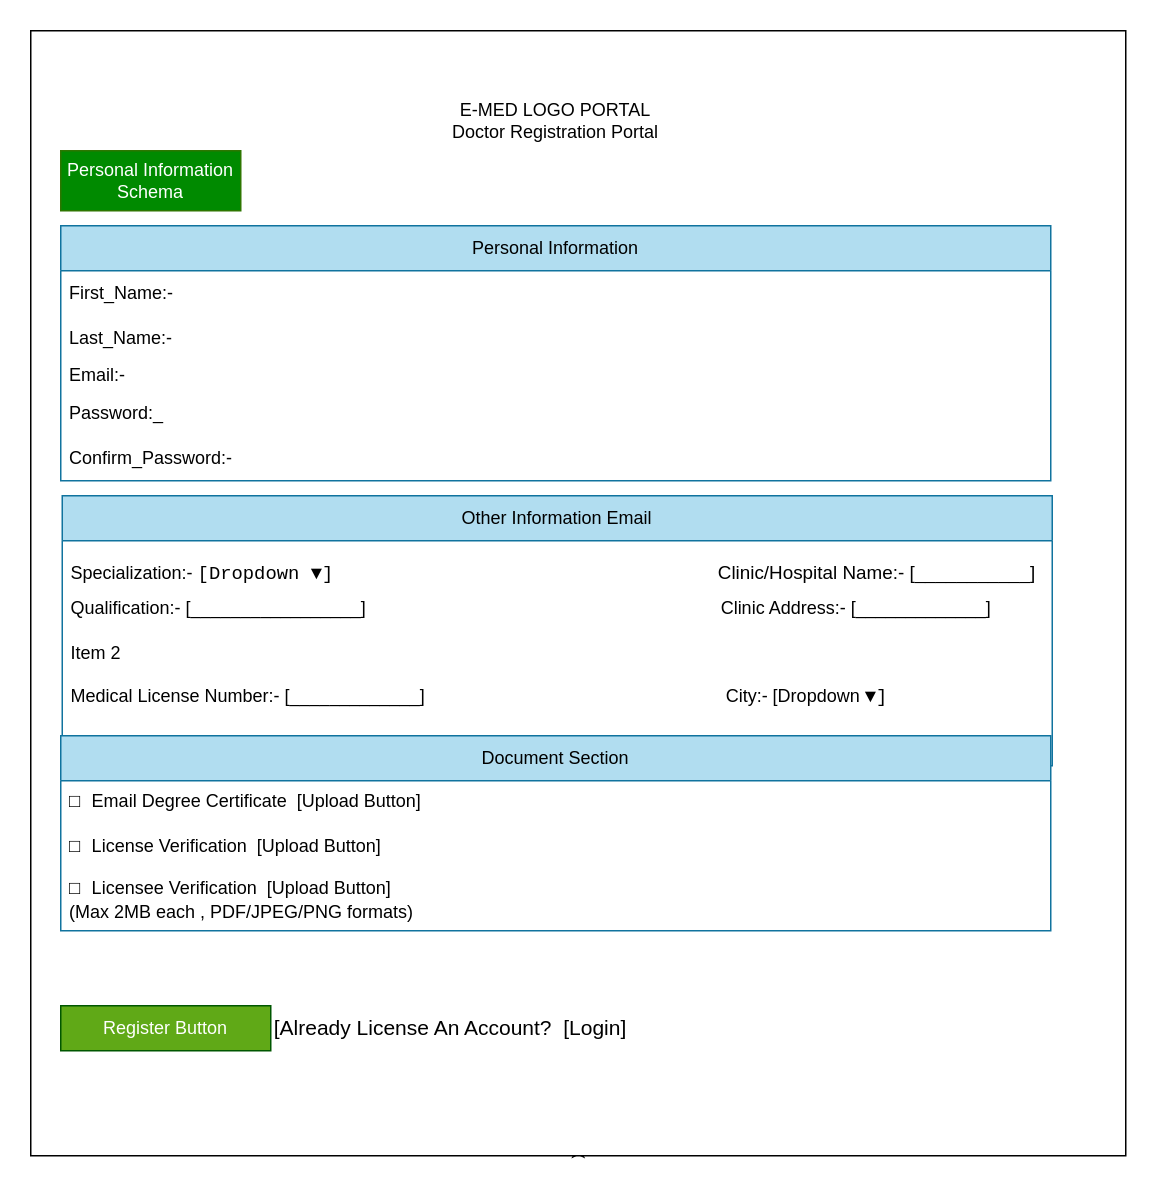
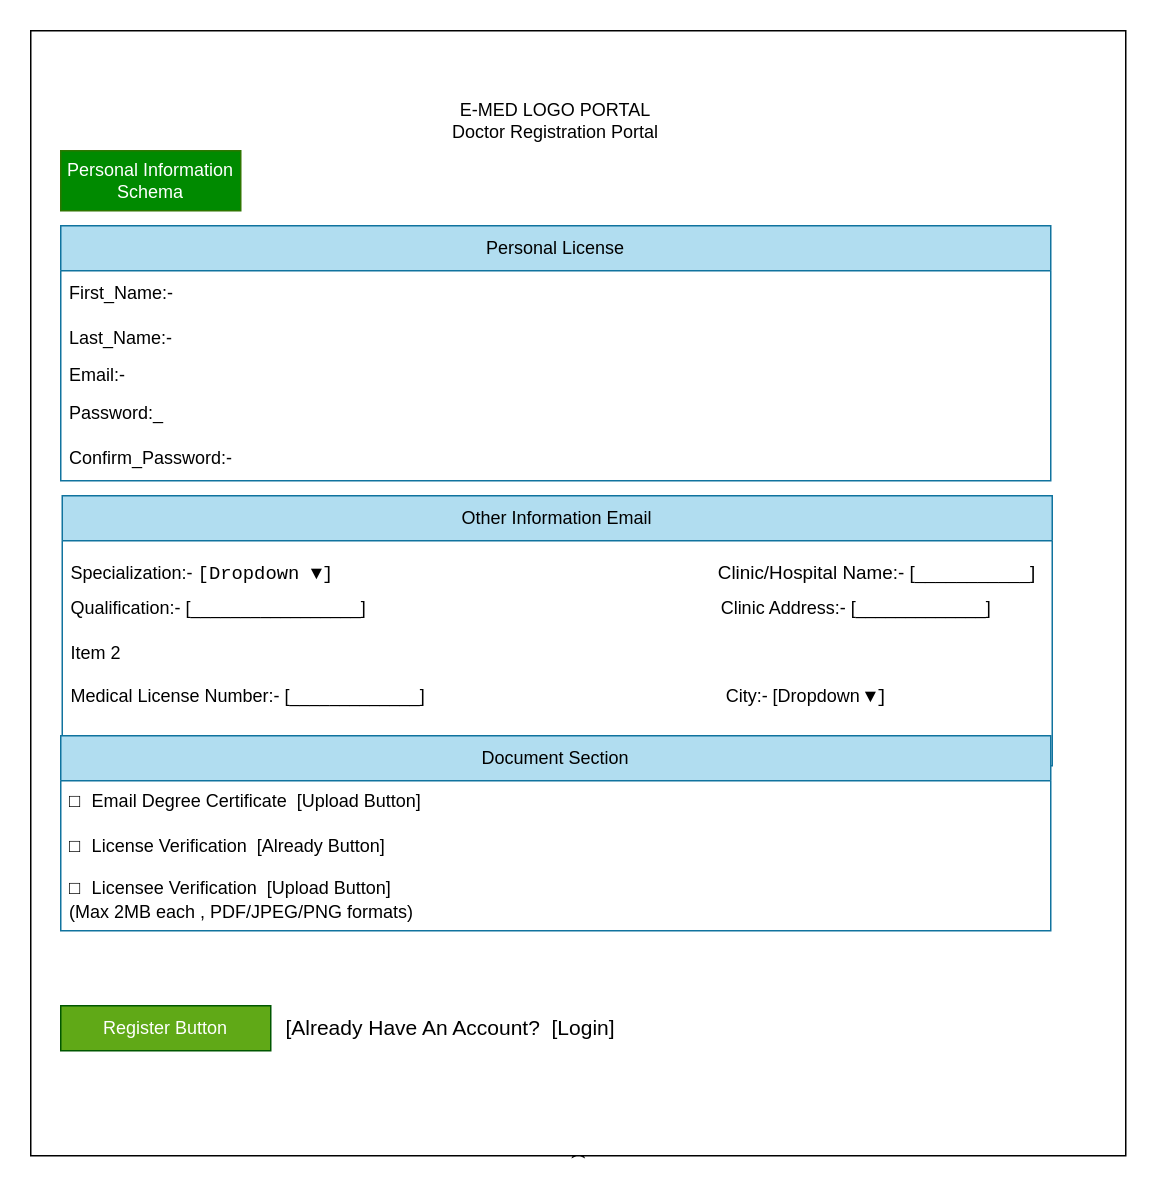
(556, 248) -> (556, 248)
(248, 848) -> (253, 848)
(451, 1028) -> (451, 1028)
